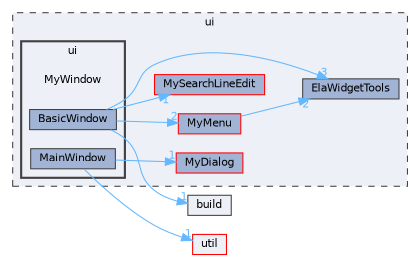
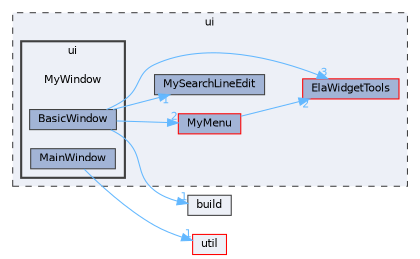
(210, 85) -> (210, 85)
(351, 89) -> (351, 89)
(210, 163) -> none
